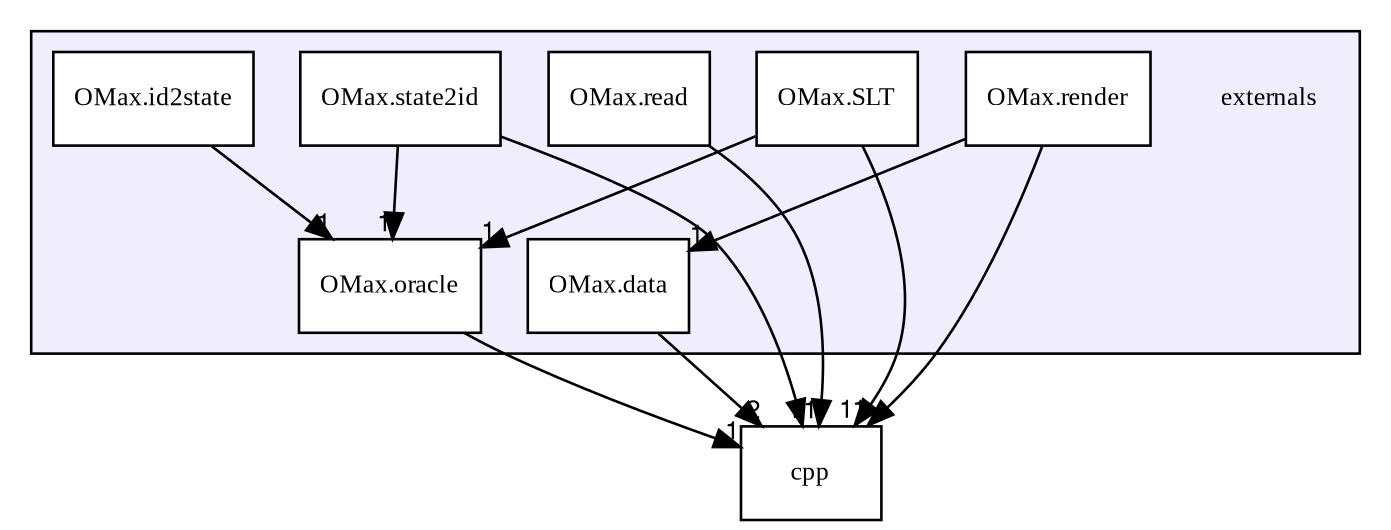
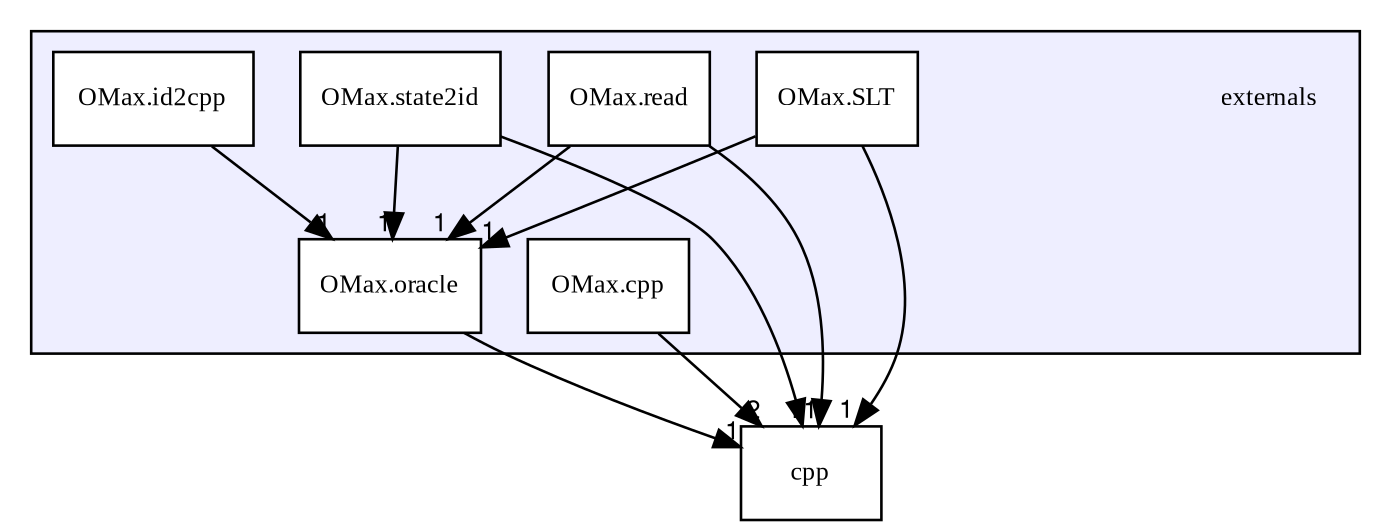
(153, 99) -> (153, 99)
(1058, 99) -> none
none -> (520, 185)
(608, 286) -> (608, 286)
